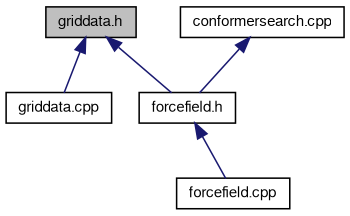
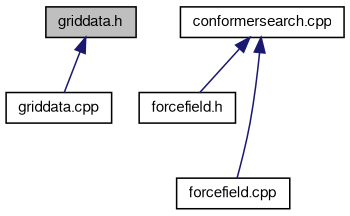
(145, 70) -> none
(214, 157) -> (251, 116)
